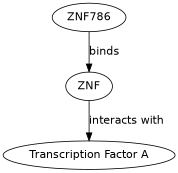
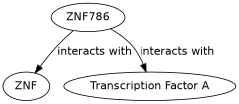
(105, 52) -> (95, 52)
(89, 117) -> (130, 44)
